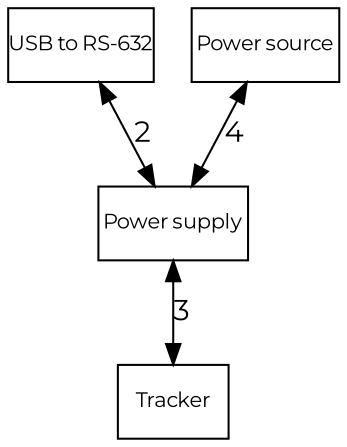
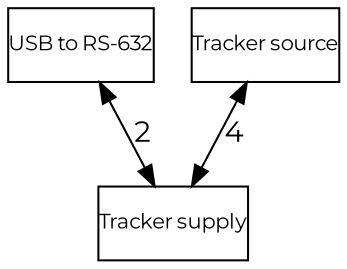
(265, 45) -> (265, 45)
(173, 223) -> (173, 223)
(173, 402) -> none
